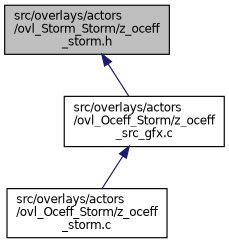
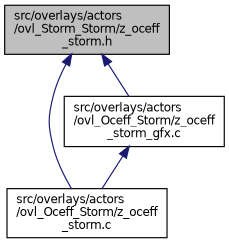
(144, 121) -> (144, 121)
none -> (49, 127)
